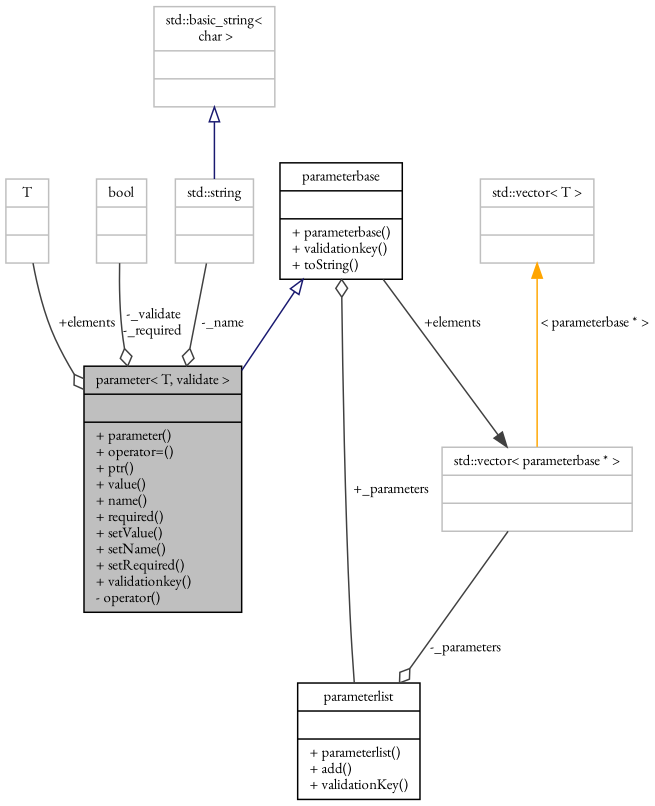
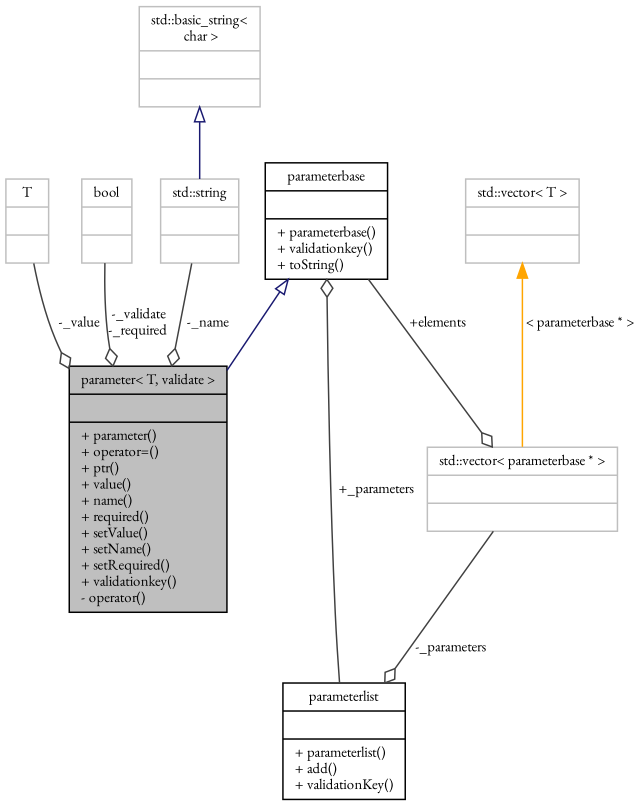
(85, 323) -> (78, 323)
(441, 357) -> (425, 356)
